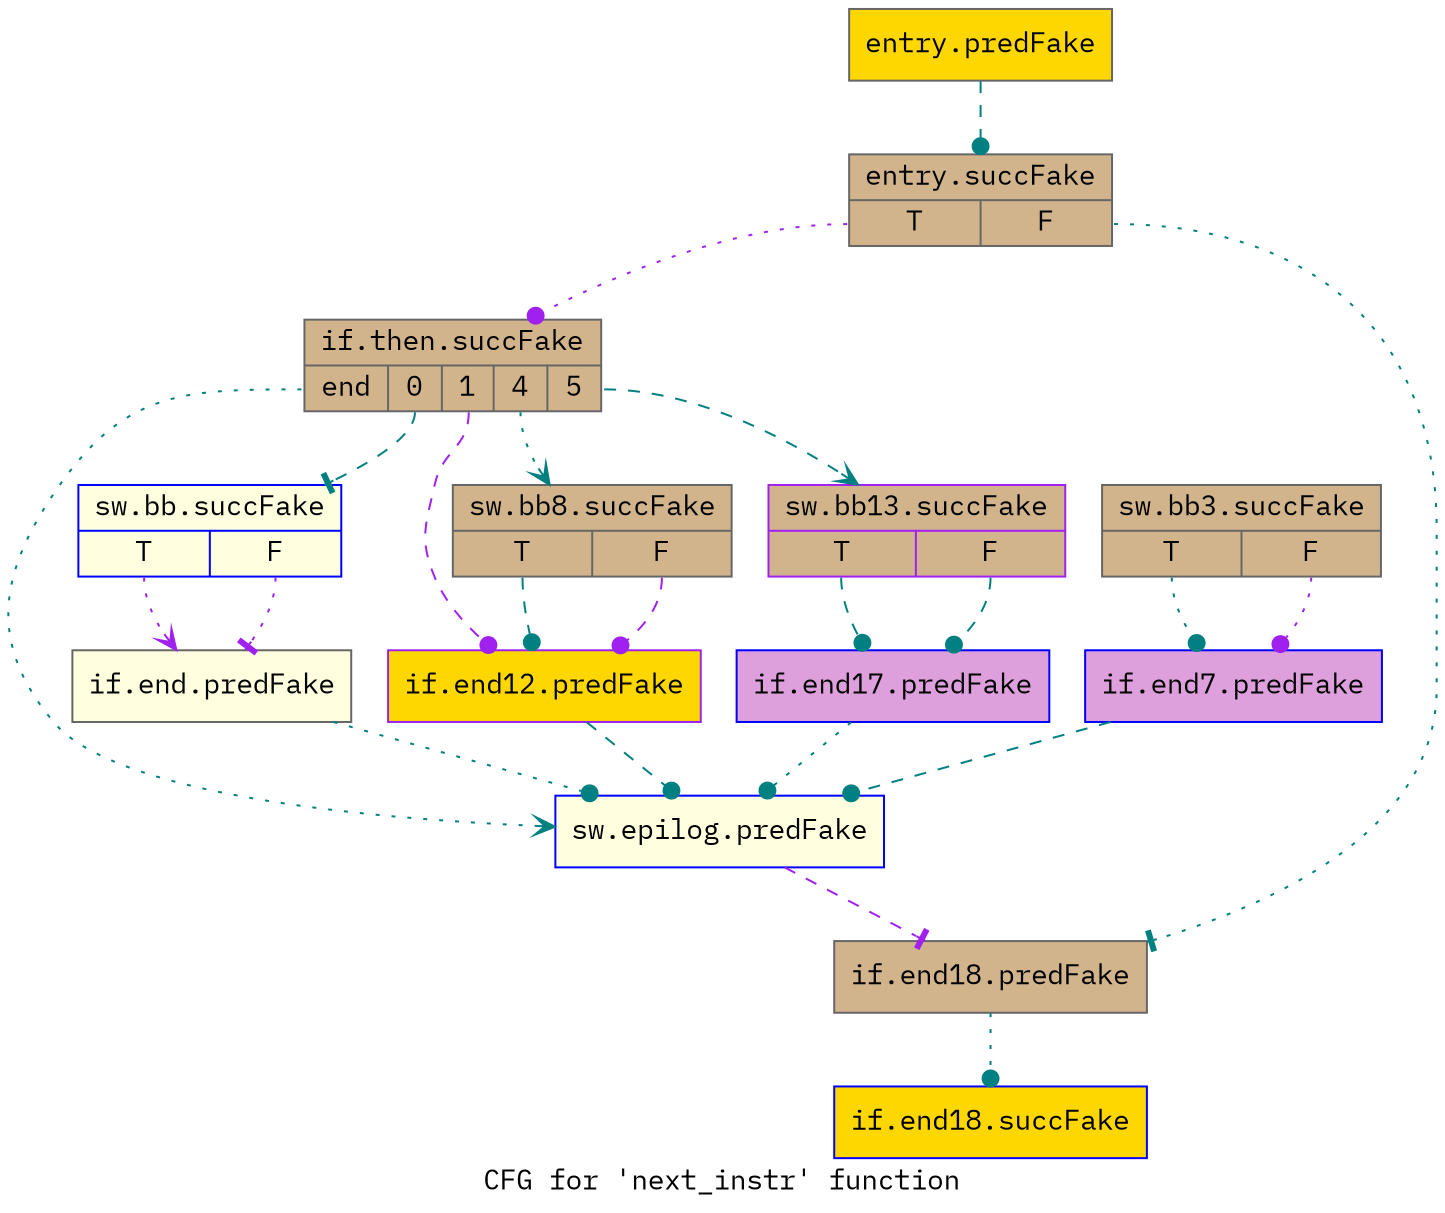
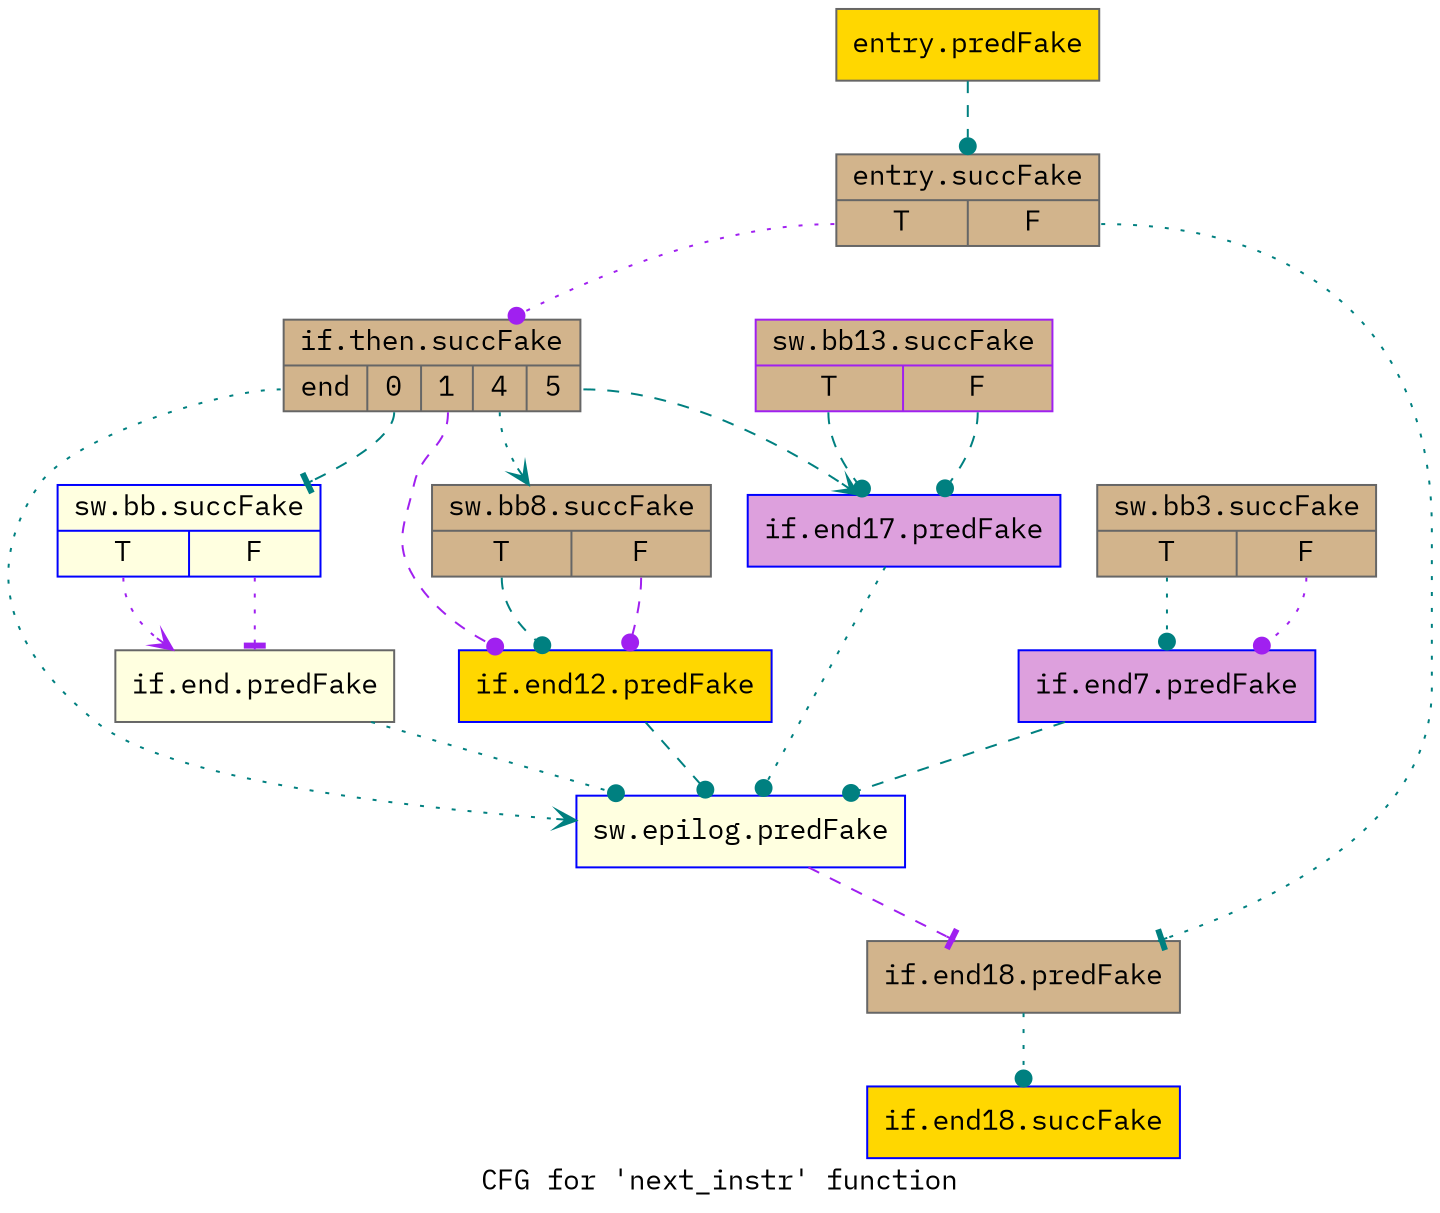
(728, 415) -> (718, 419)
(544, 686) -> (615, 686)
